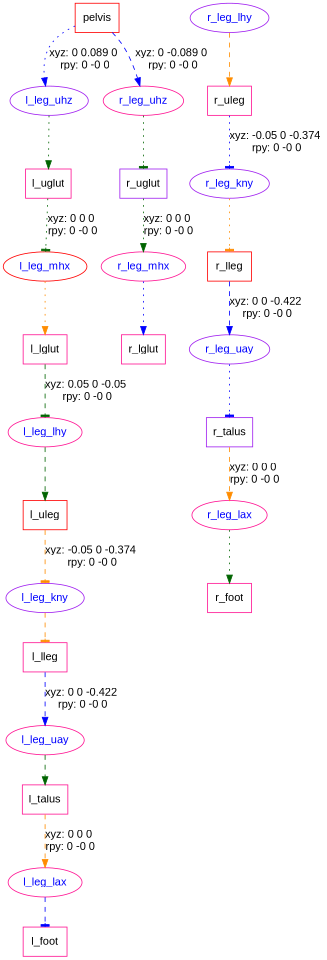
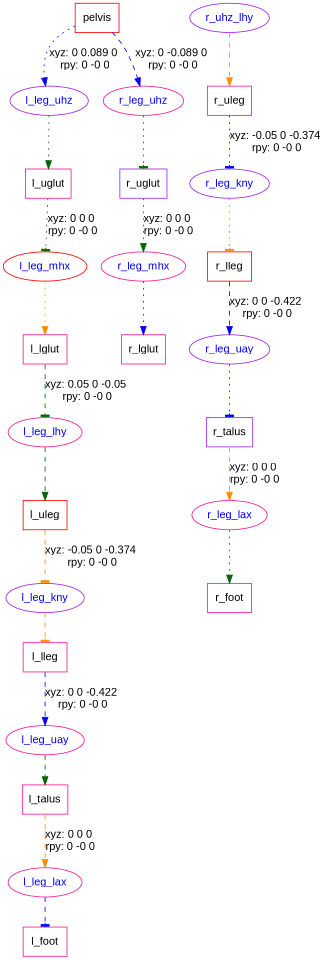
(230, 18) -> (230, 18)
